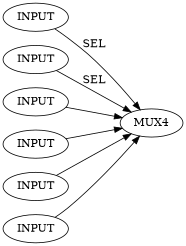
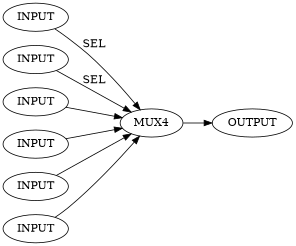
none -> (252, 123)
